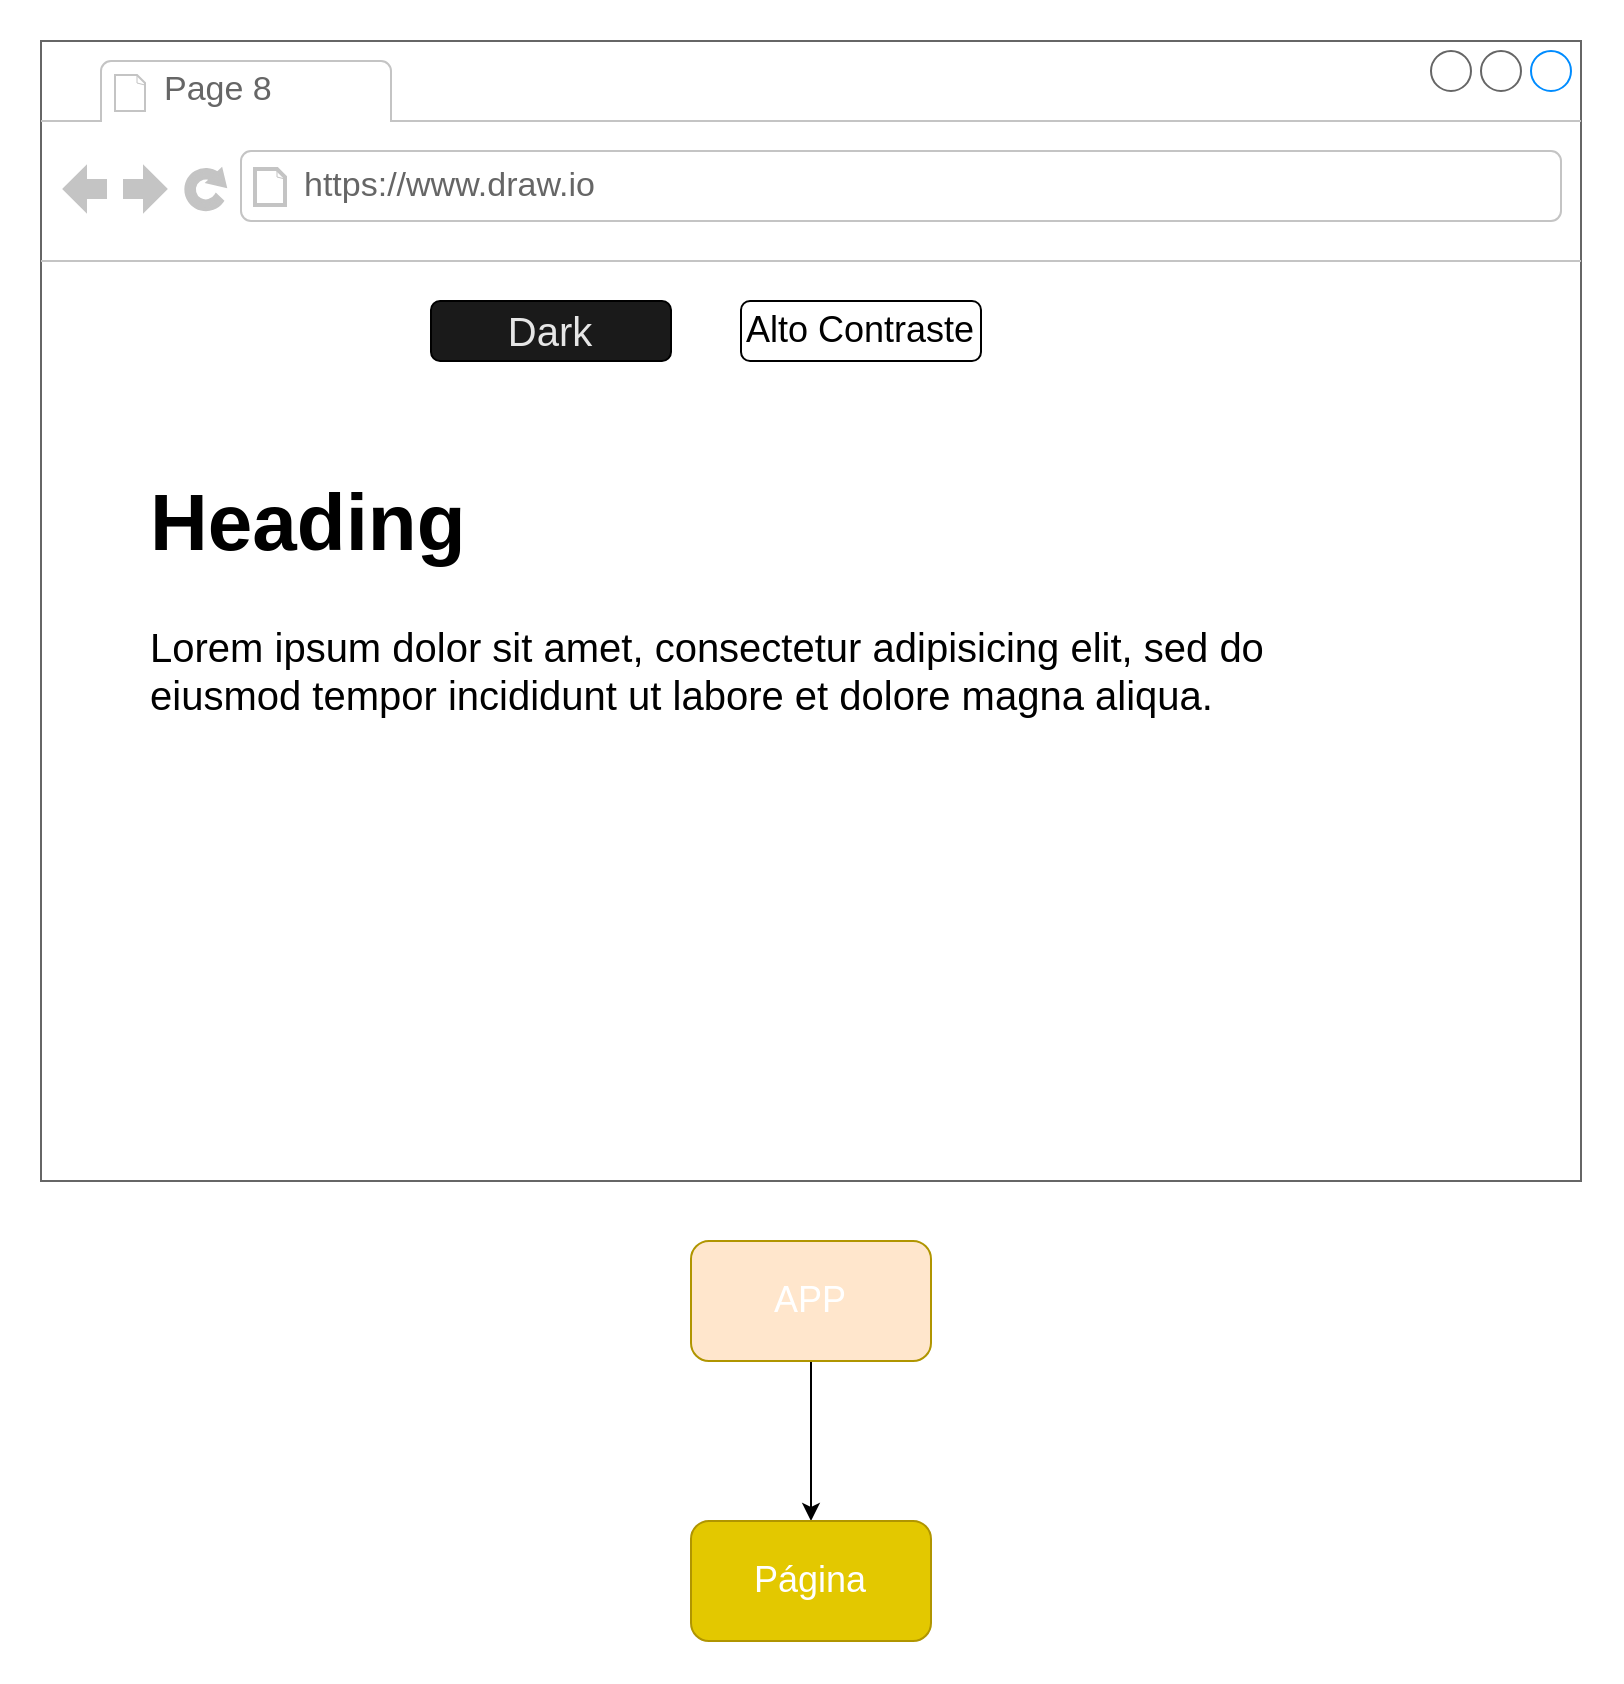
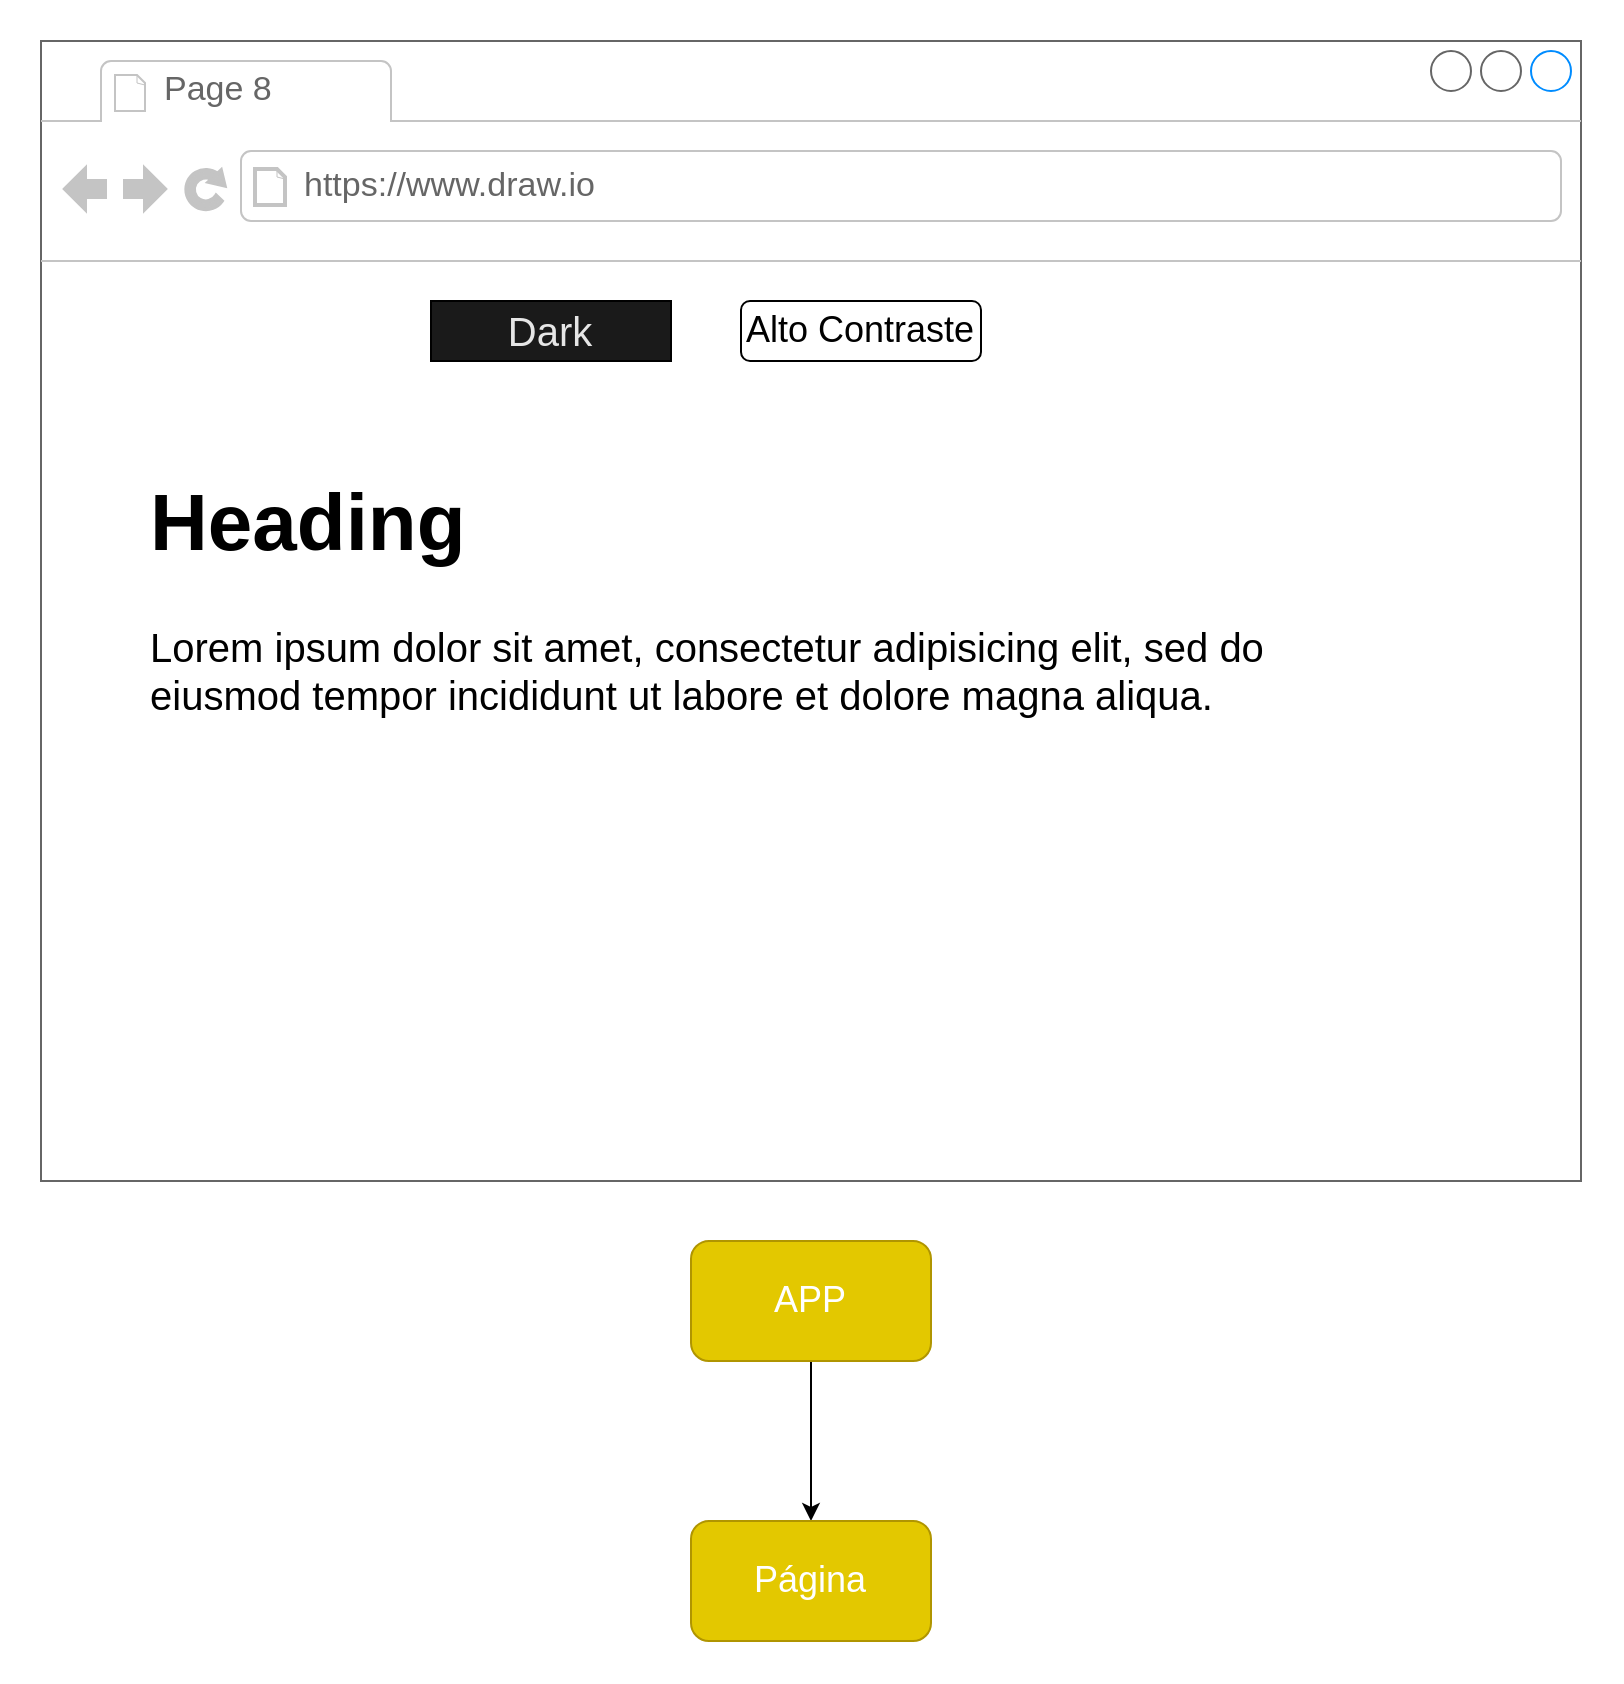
(551, 331) -> (551, 331)
(811, 1301) -> (811, 1301)
